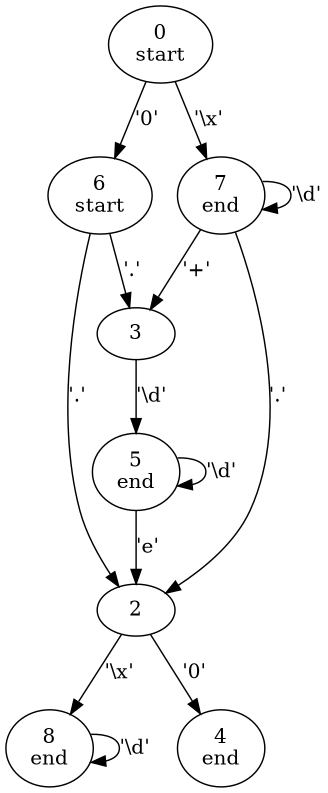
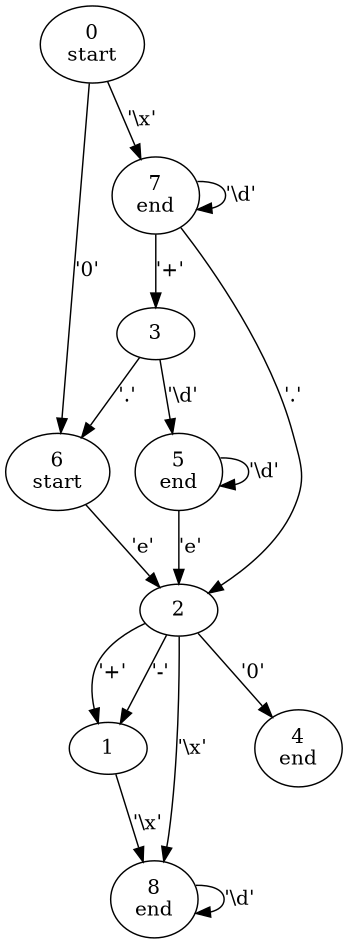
(118, 264) -> (115, 391)
(78, 396) -> (143, 547)
none -> (108, 748)
